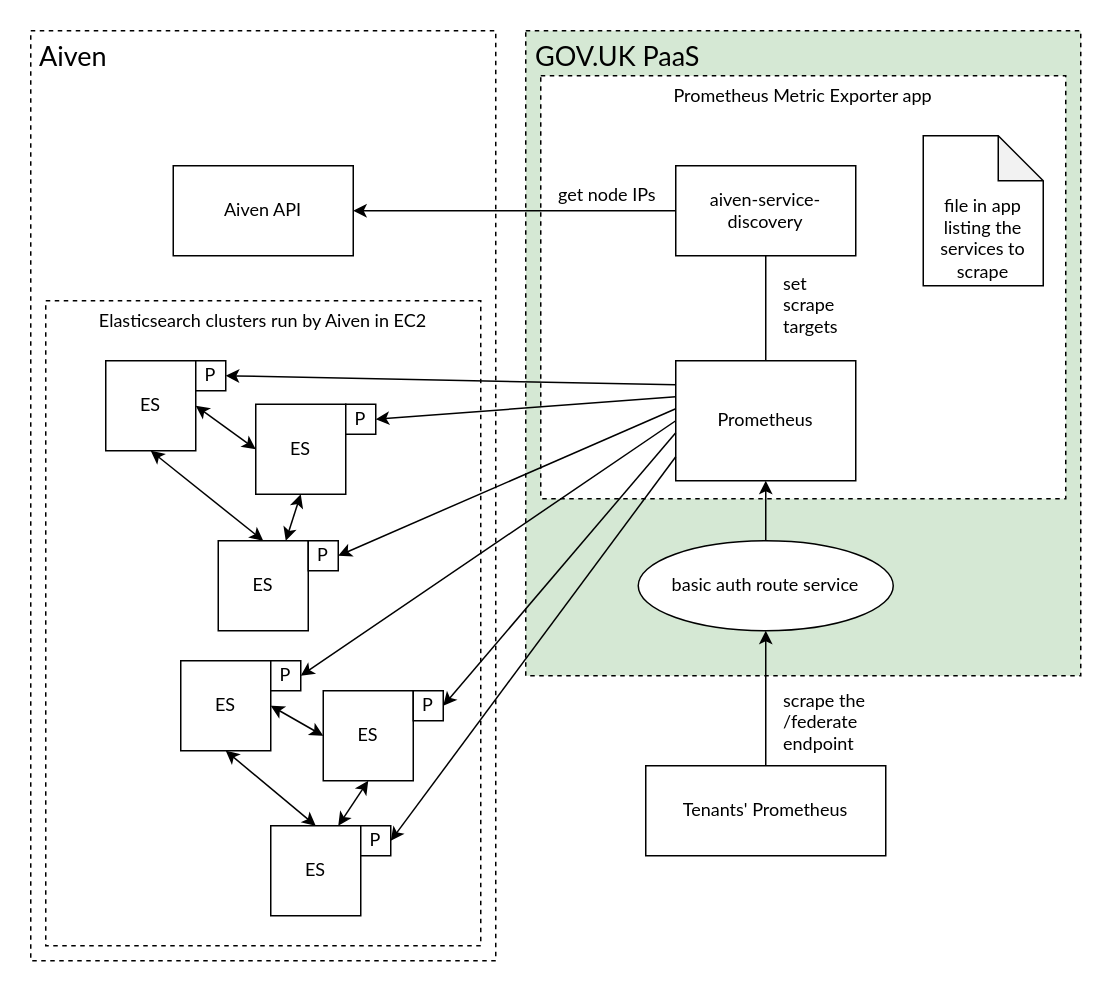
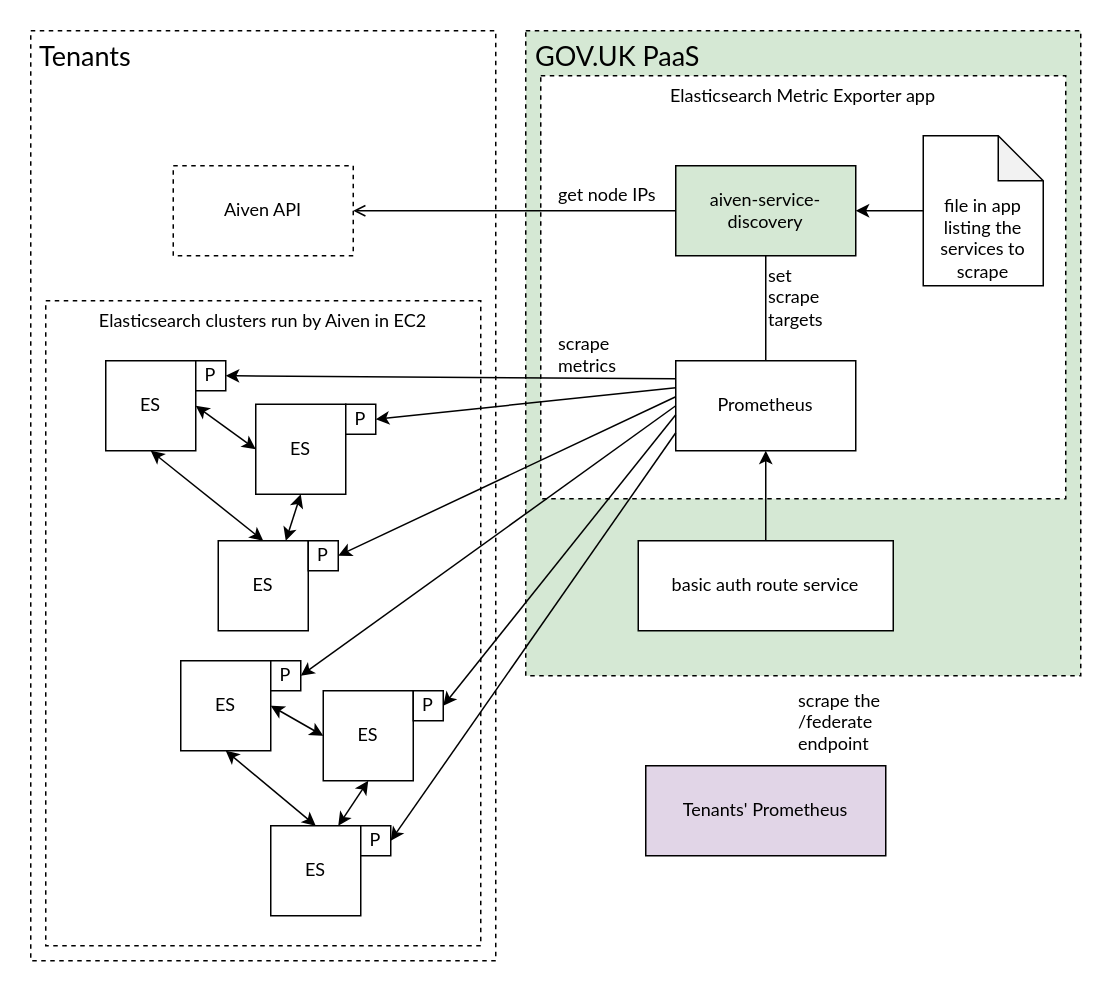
(57, 52) -> (69, 52)
(803, 97) -> (803, 97)
(263, 211) -> (263, 211)
(365, 211) -> (362, 211)
(766, 211) -> (766, 211)
none -> (895, 211)
(848, 305) -> (833, 297)
none -> (593, 355)
(766, 421) -> (766, 406)
(766, 586) -> (766, 586)
(766, 703) -> none
(848, 722) -> (863, 722)
(766, 811) -> (766, 811)
